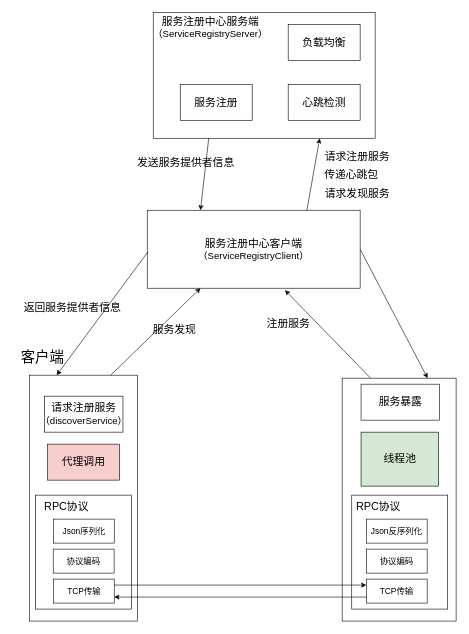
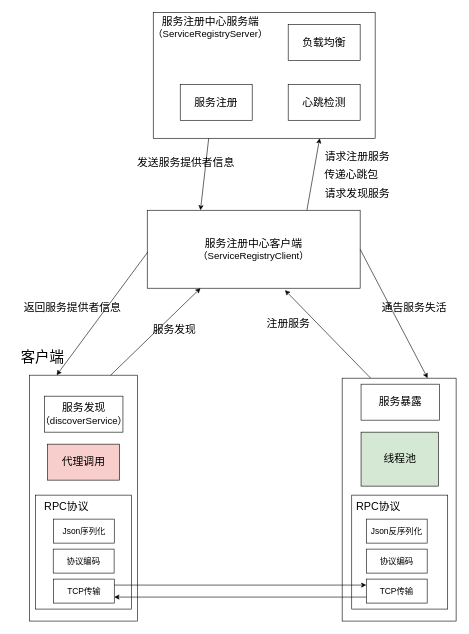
none -> (414, 308)
(84, 414) -> (84, 414)
